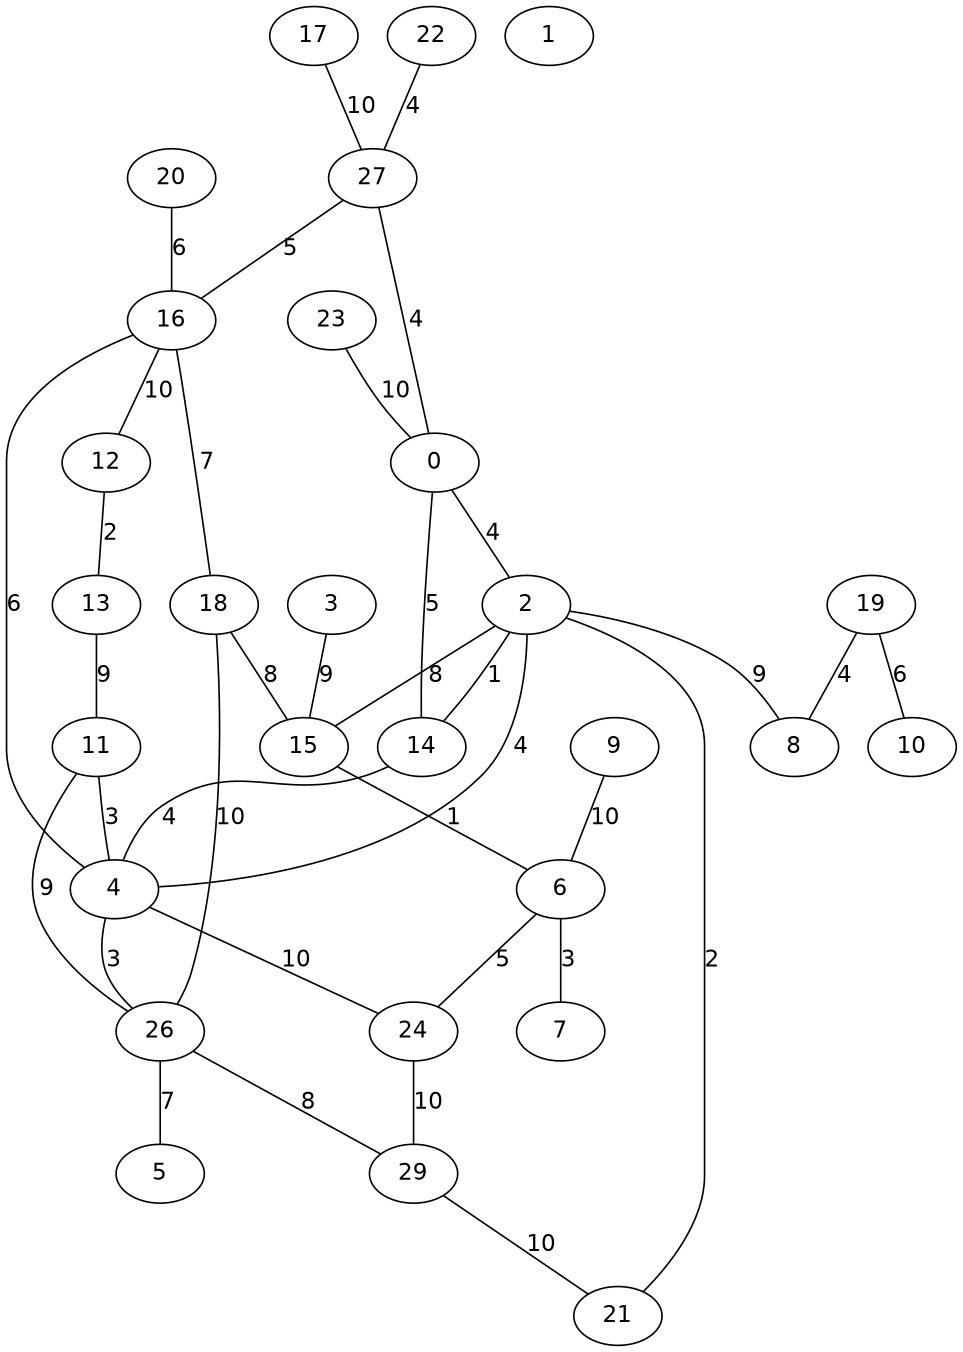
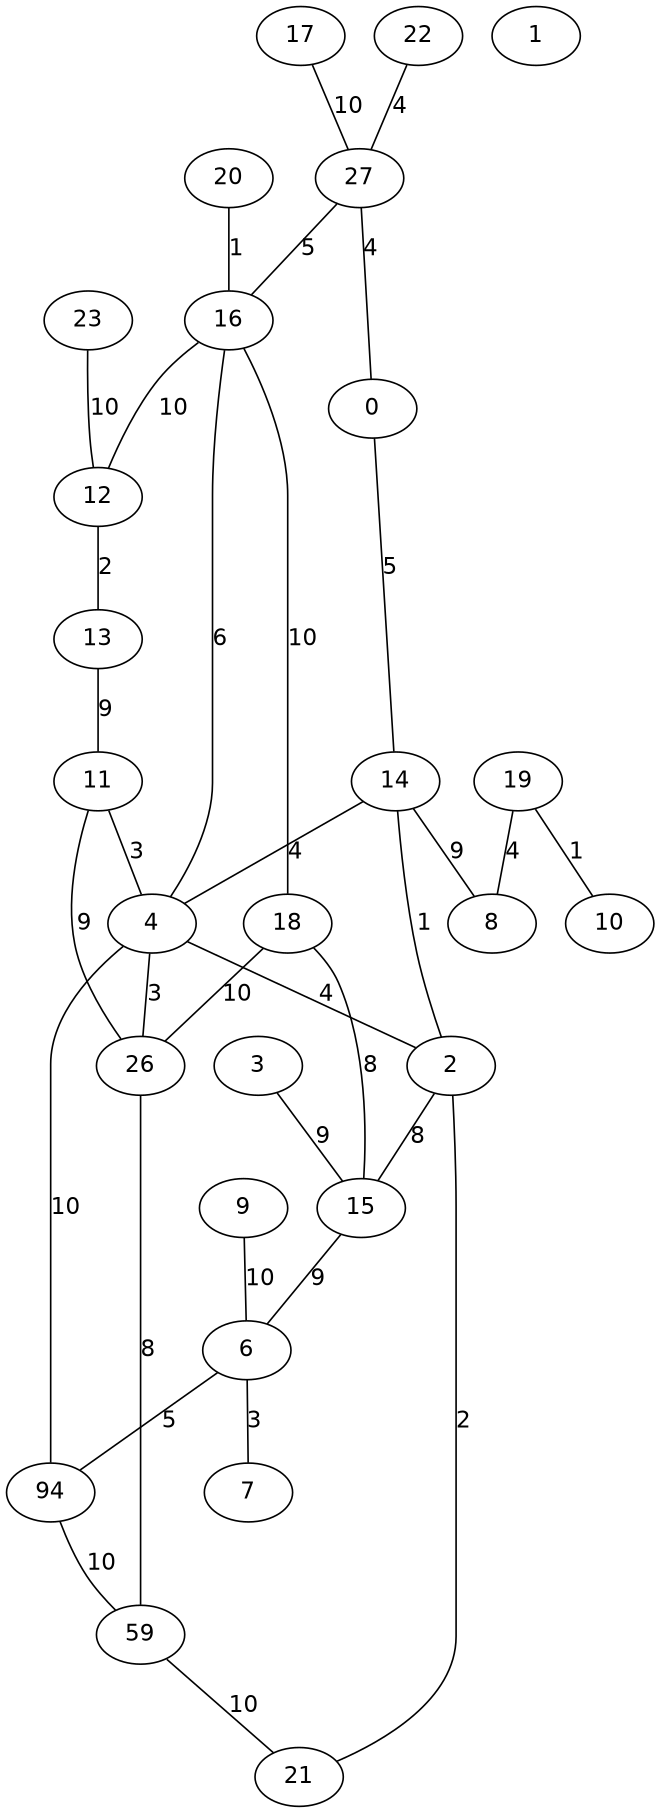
(180, 249) -> (237, 249)
(375, 396) -> (88, 409)
(208, 463) -> (303, 639)
(481, 534) -> none
(687, 642) -> (444, 852)
(901, 676) -> (577, 853)
(454, 818) -> (319, 1279)
(414, 1032) -> (51, 1493)
(160, 1174) -> none
(414, 1174) -> (141, 1635)
